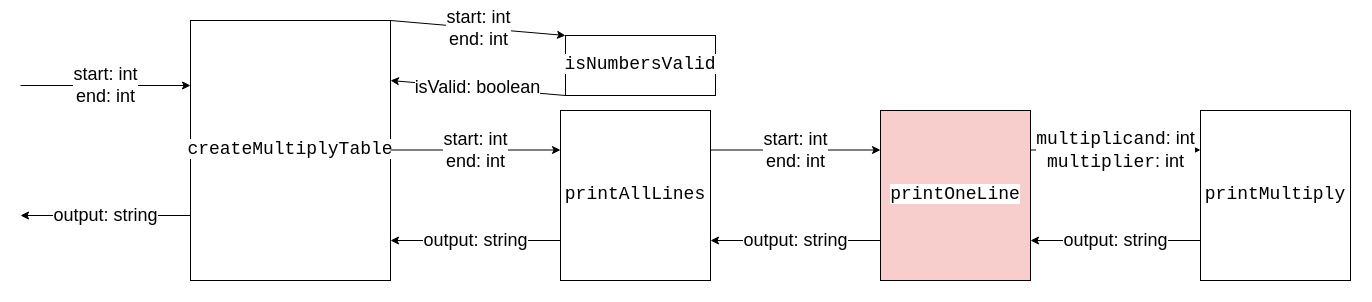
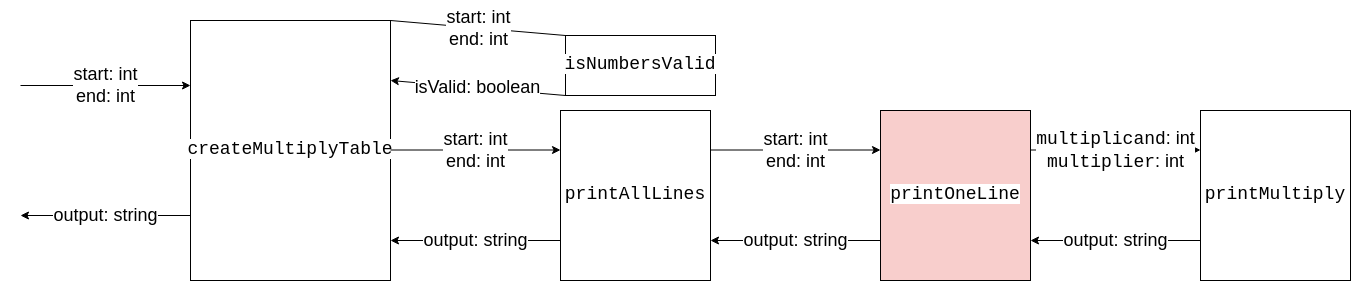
(557, 35) -> (560, 35)
